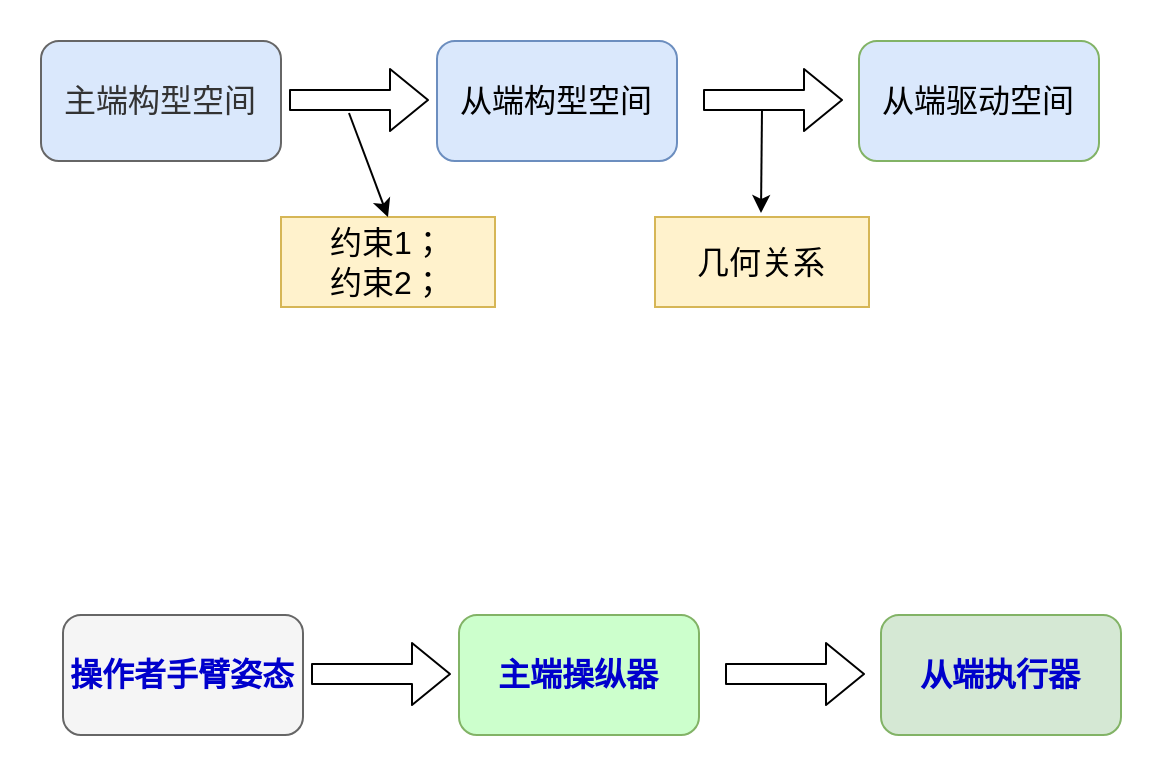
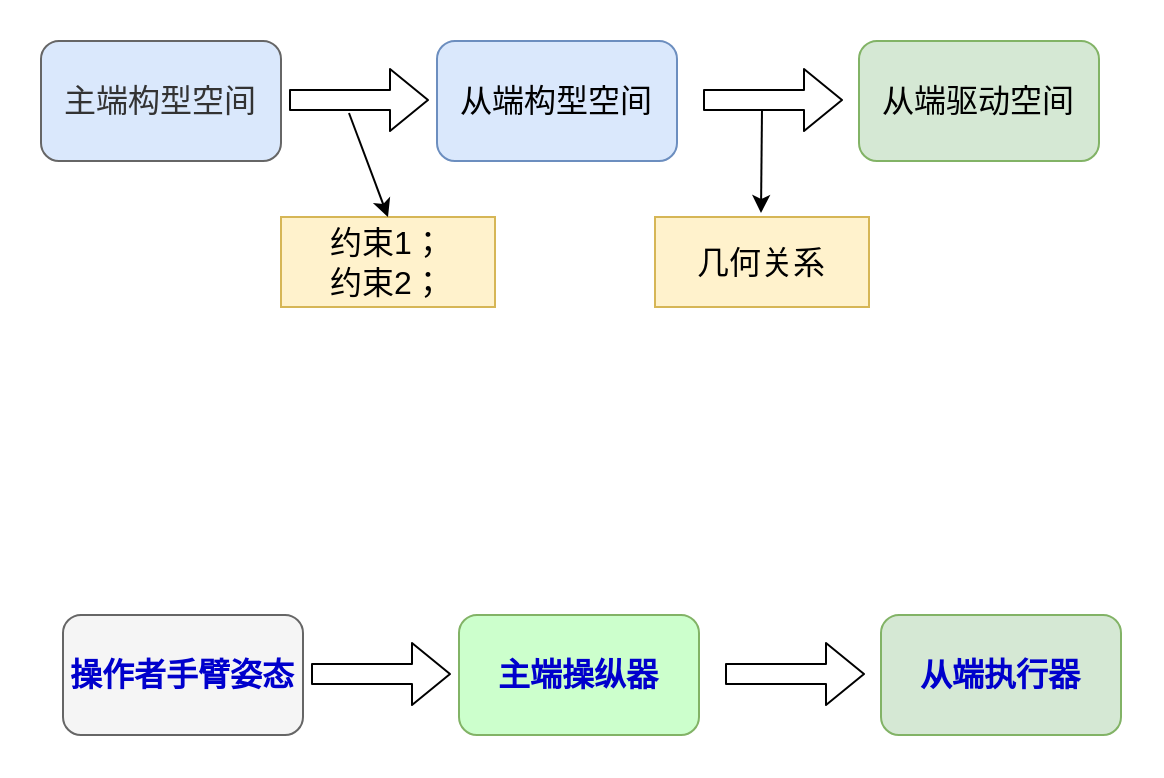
(979, 101) -> (979, 101)
